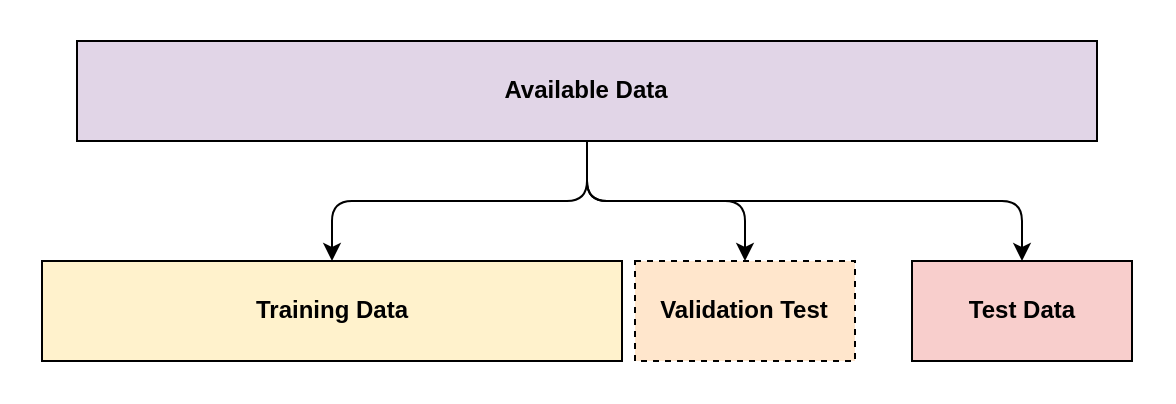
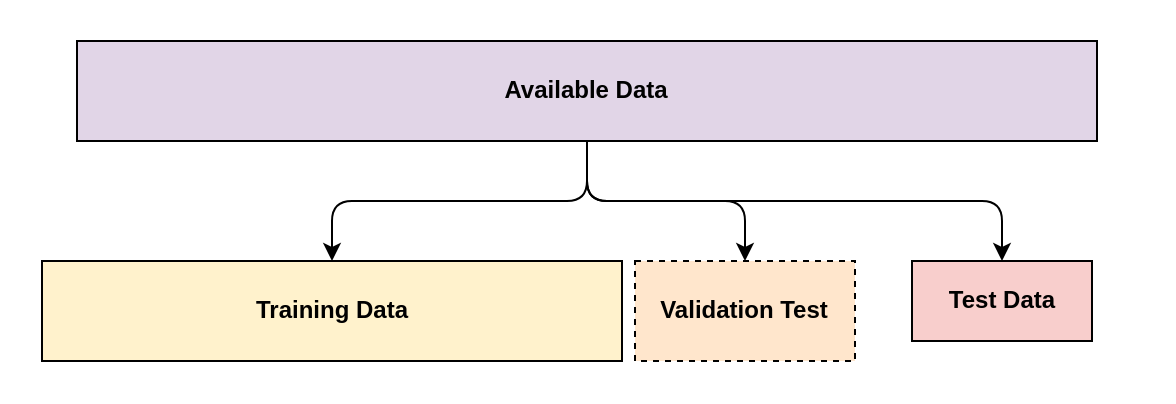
(1022, 311) -> (1002, 301)
